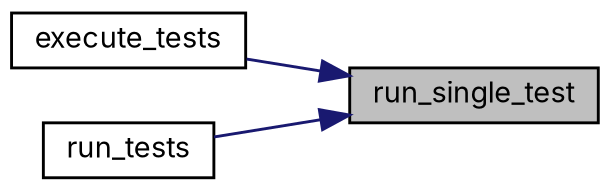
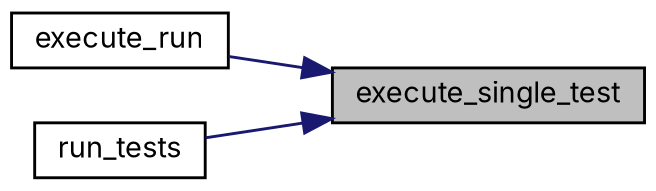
(129, 40) -> (120, 40)
(474, 95) -> (488, 95)
